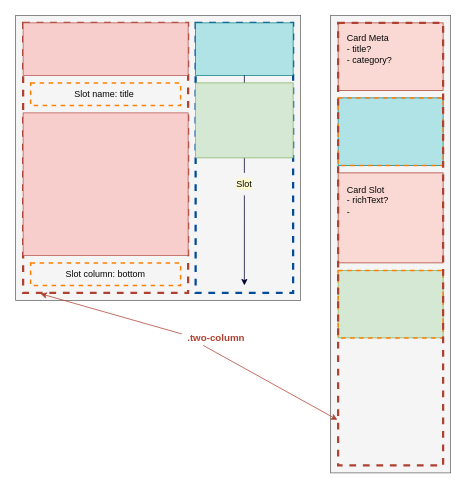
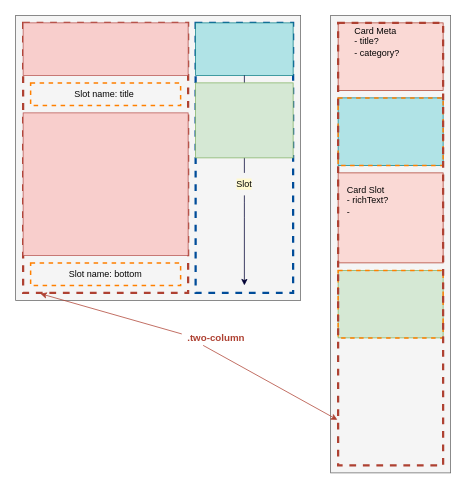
(383, 49) -> (390, 42)
(105, 274) -> (105, 274)
